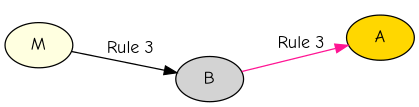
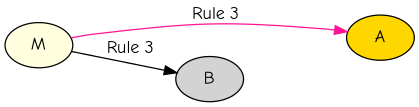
(289, 60) -> (203, 24)
